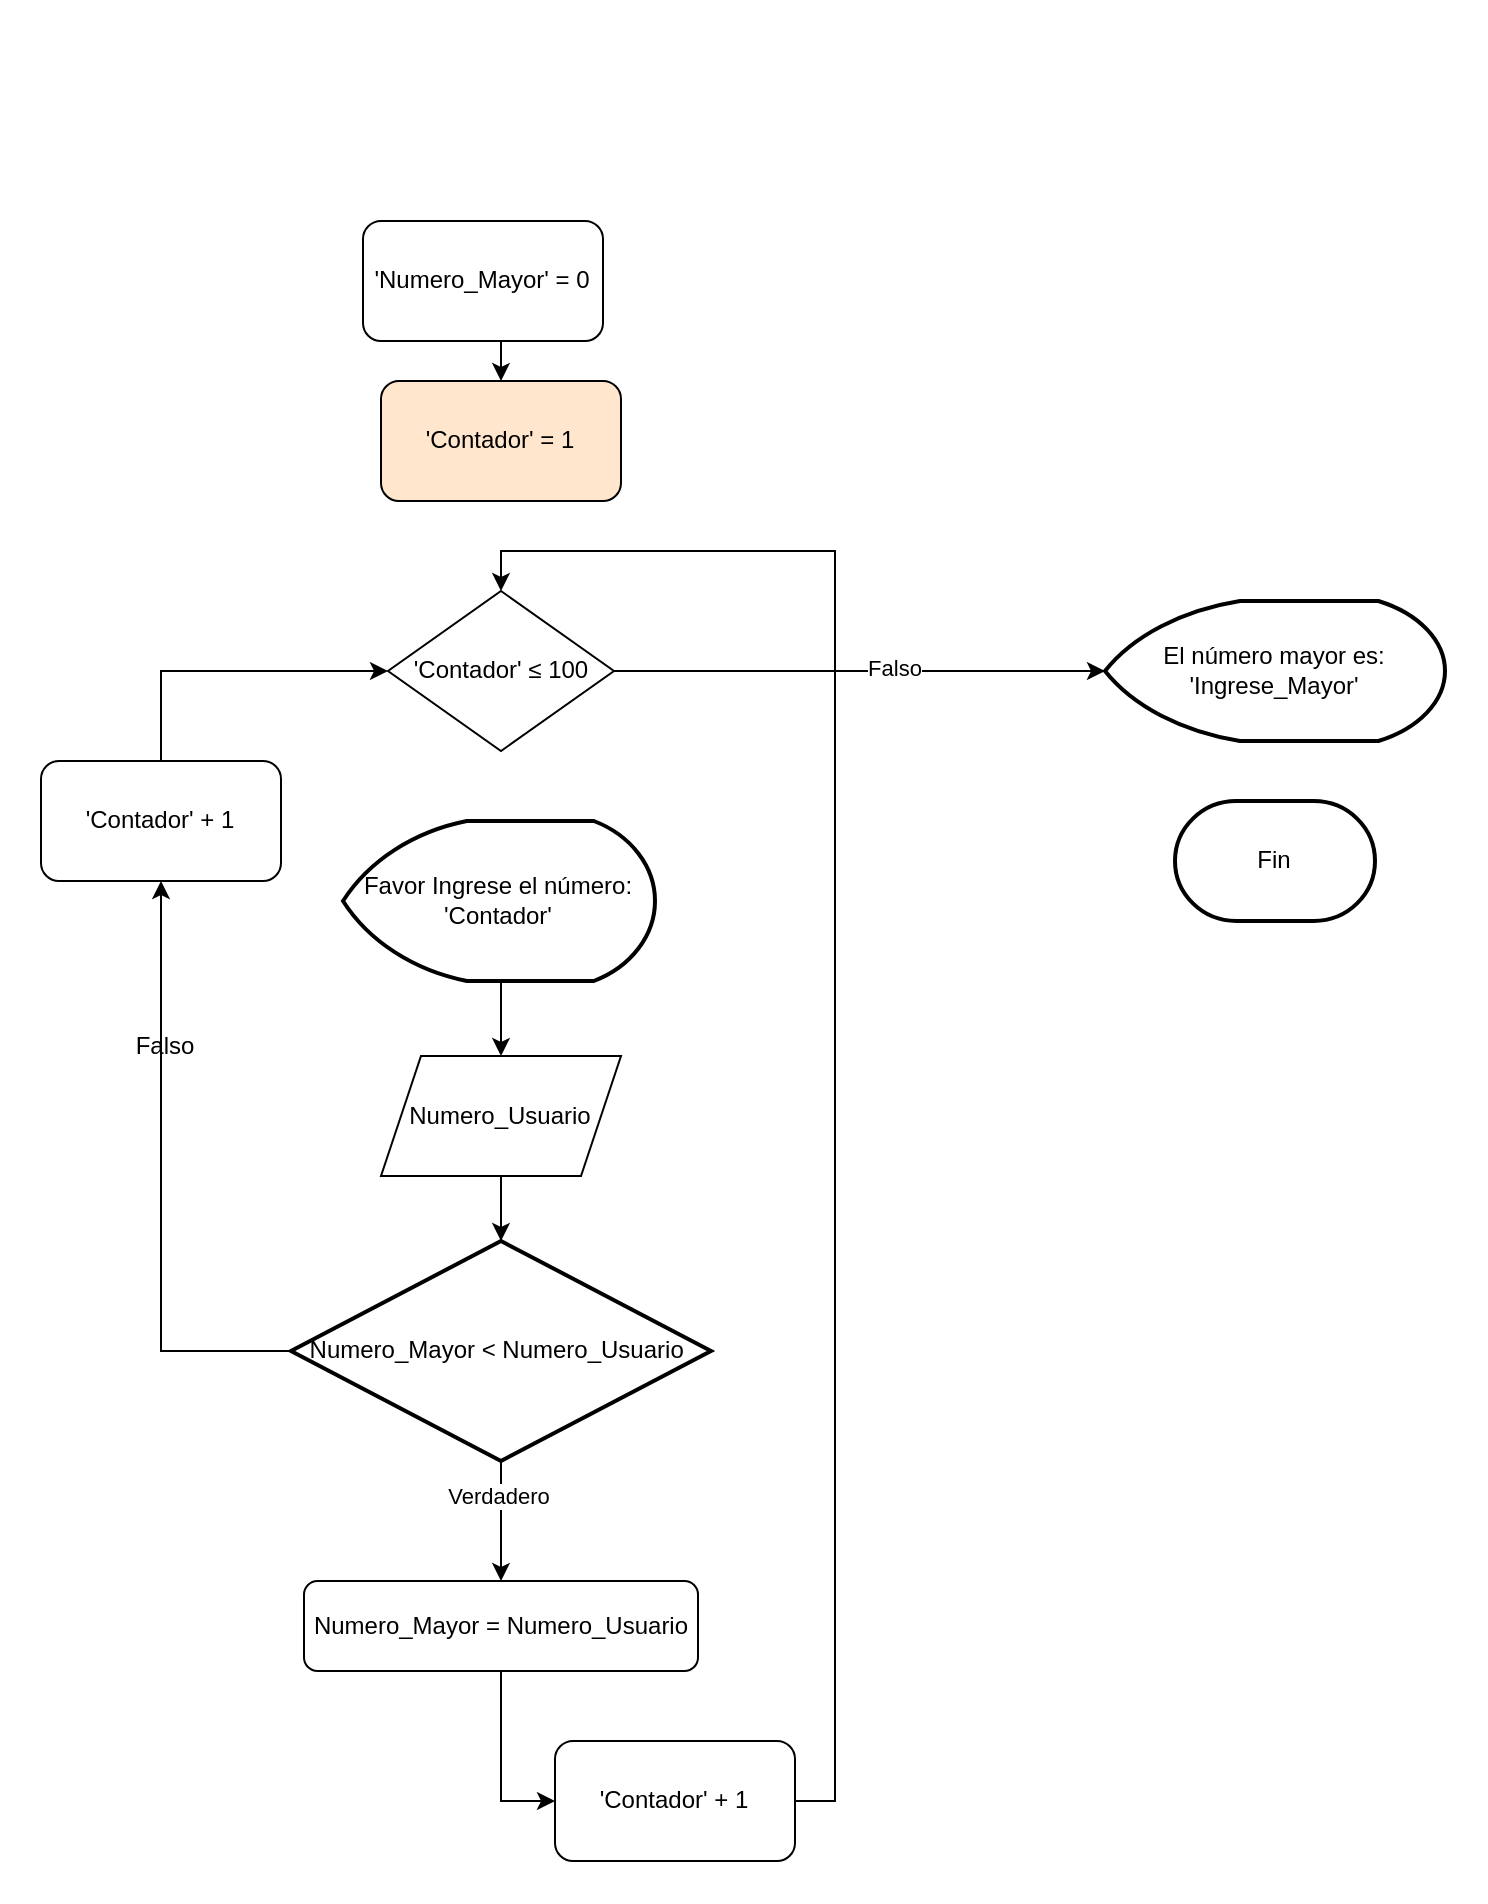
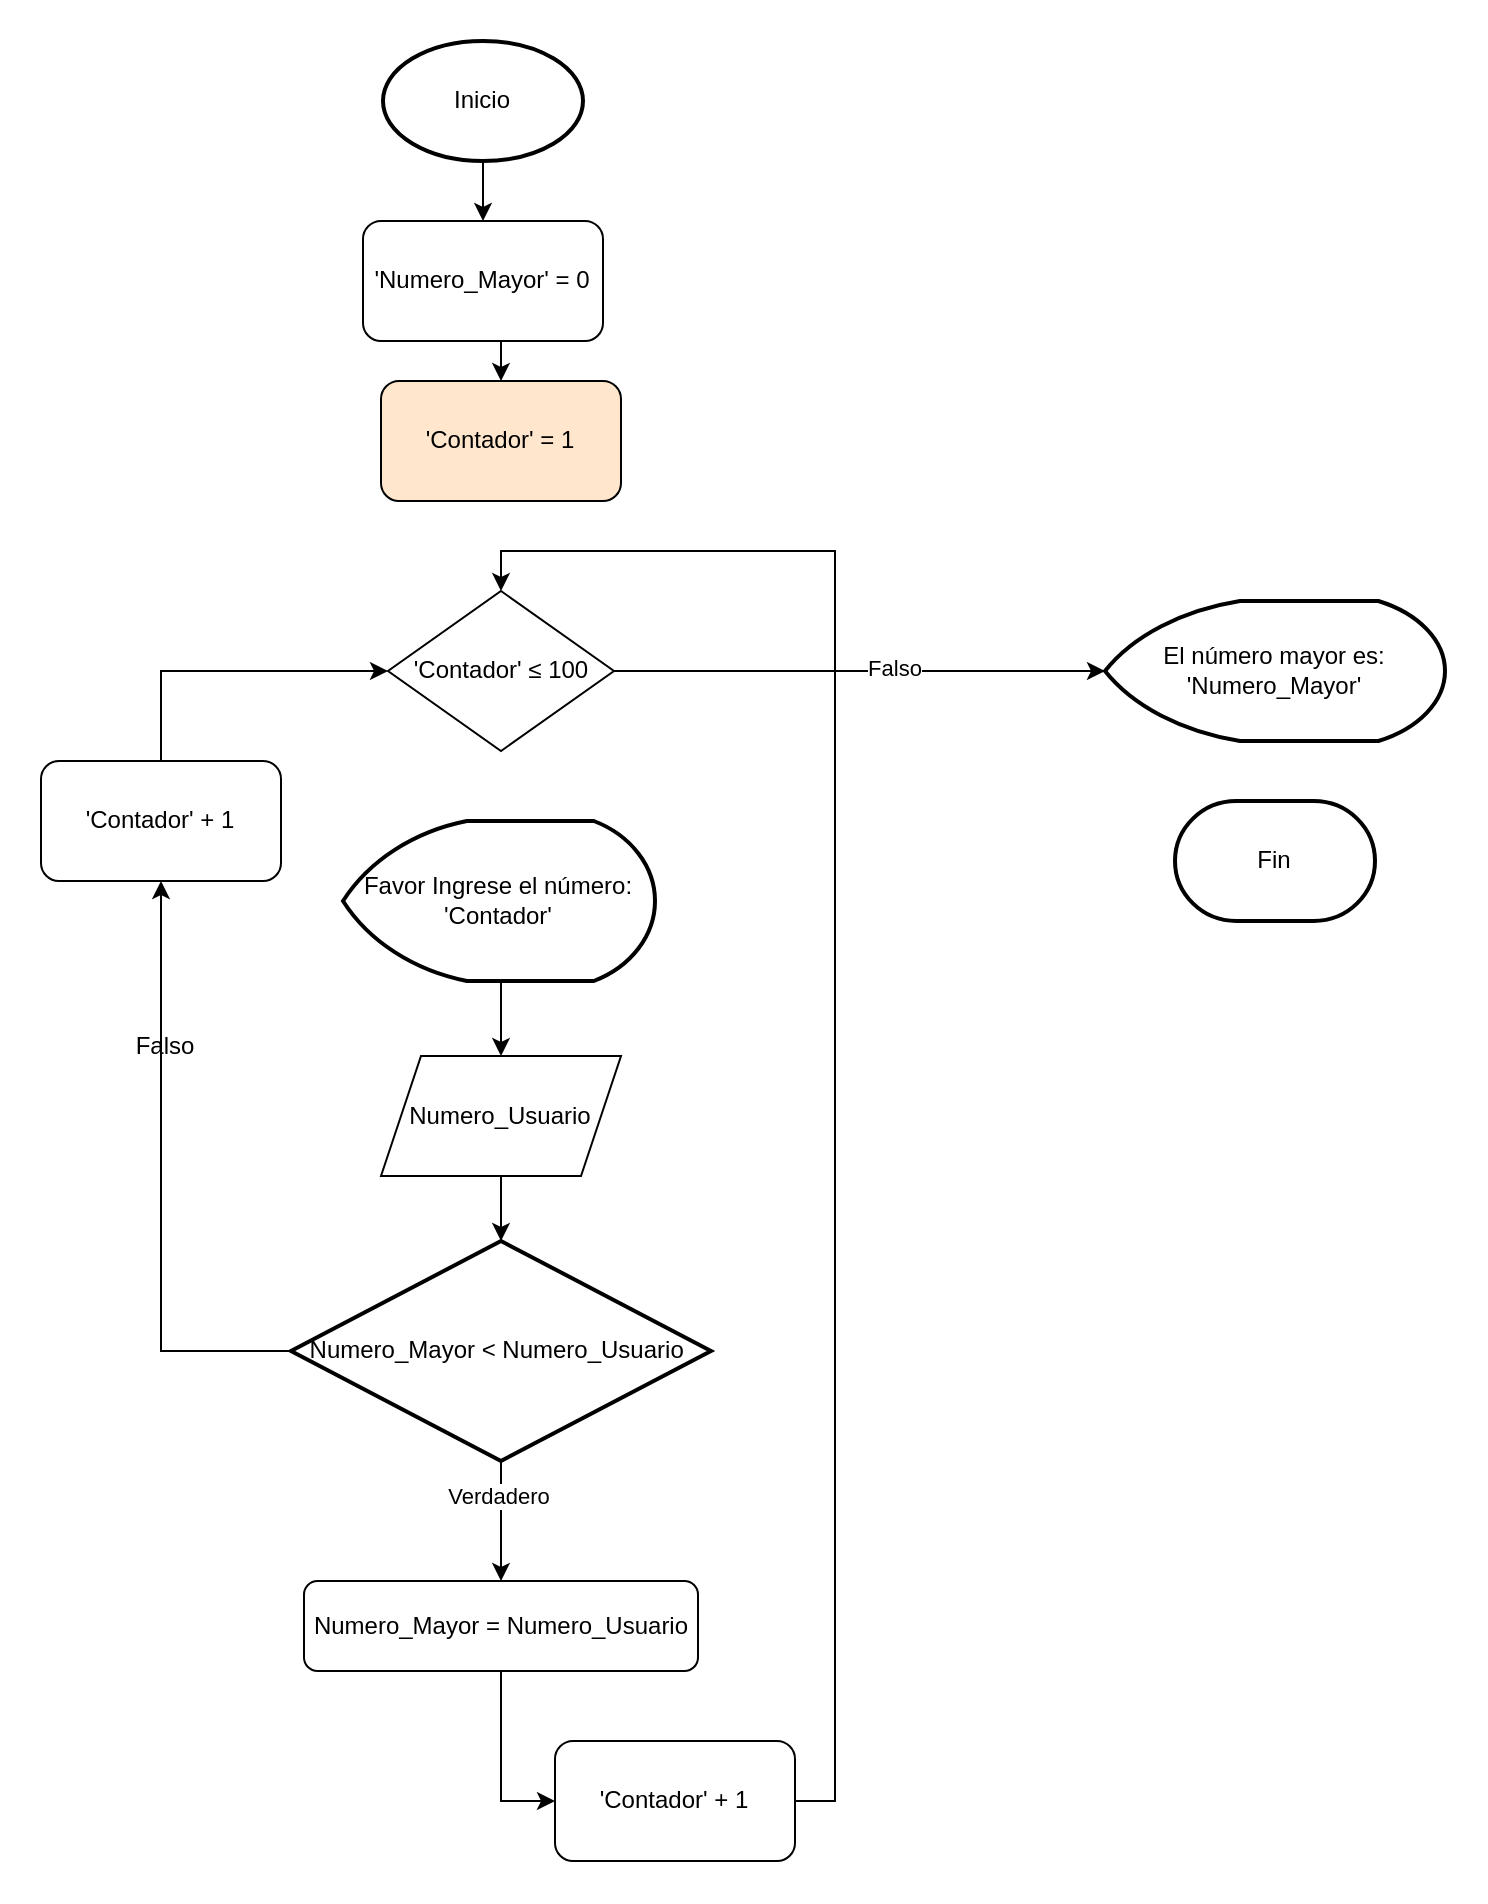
none -> (483, 101)
none -> (483, 184)
(1275, 671) -> (1275, 671)
